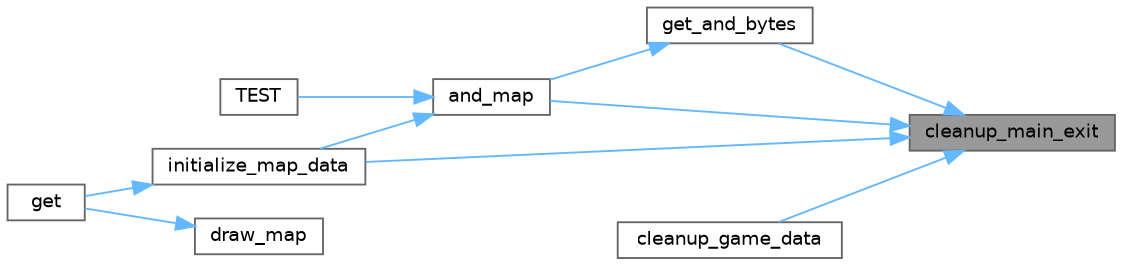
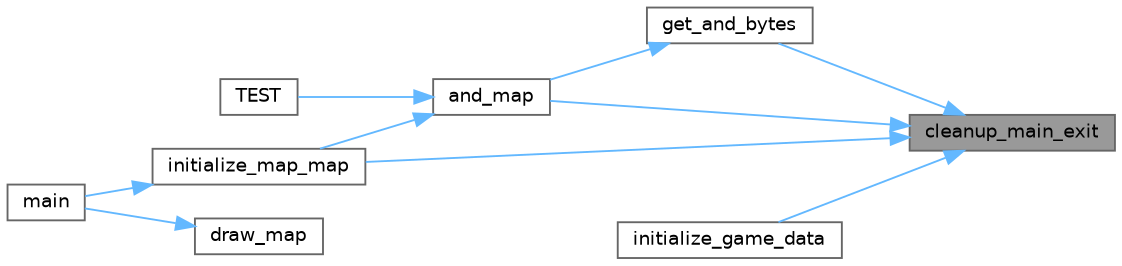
(259, 167) -> (259, 167)
(46, 202) -> (46, 202)
(730, 240) -> (730, 240)
